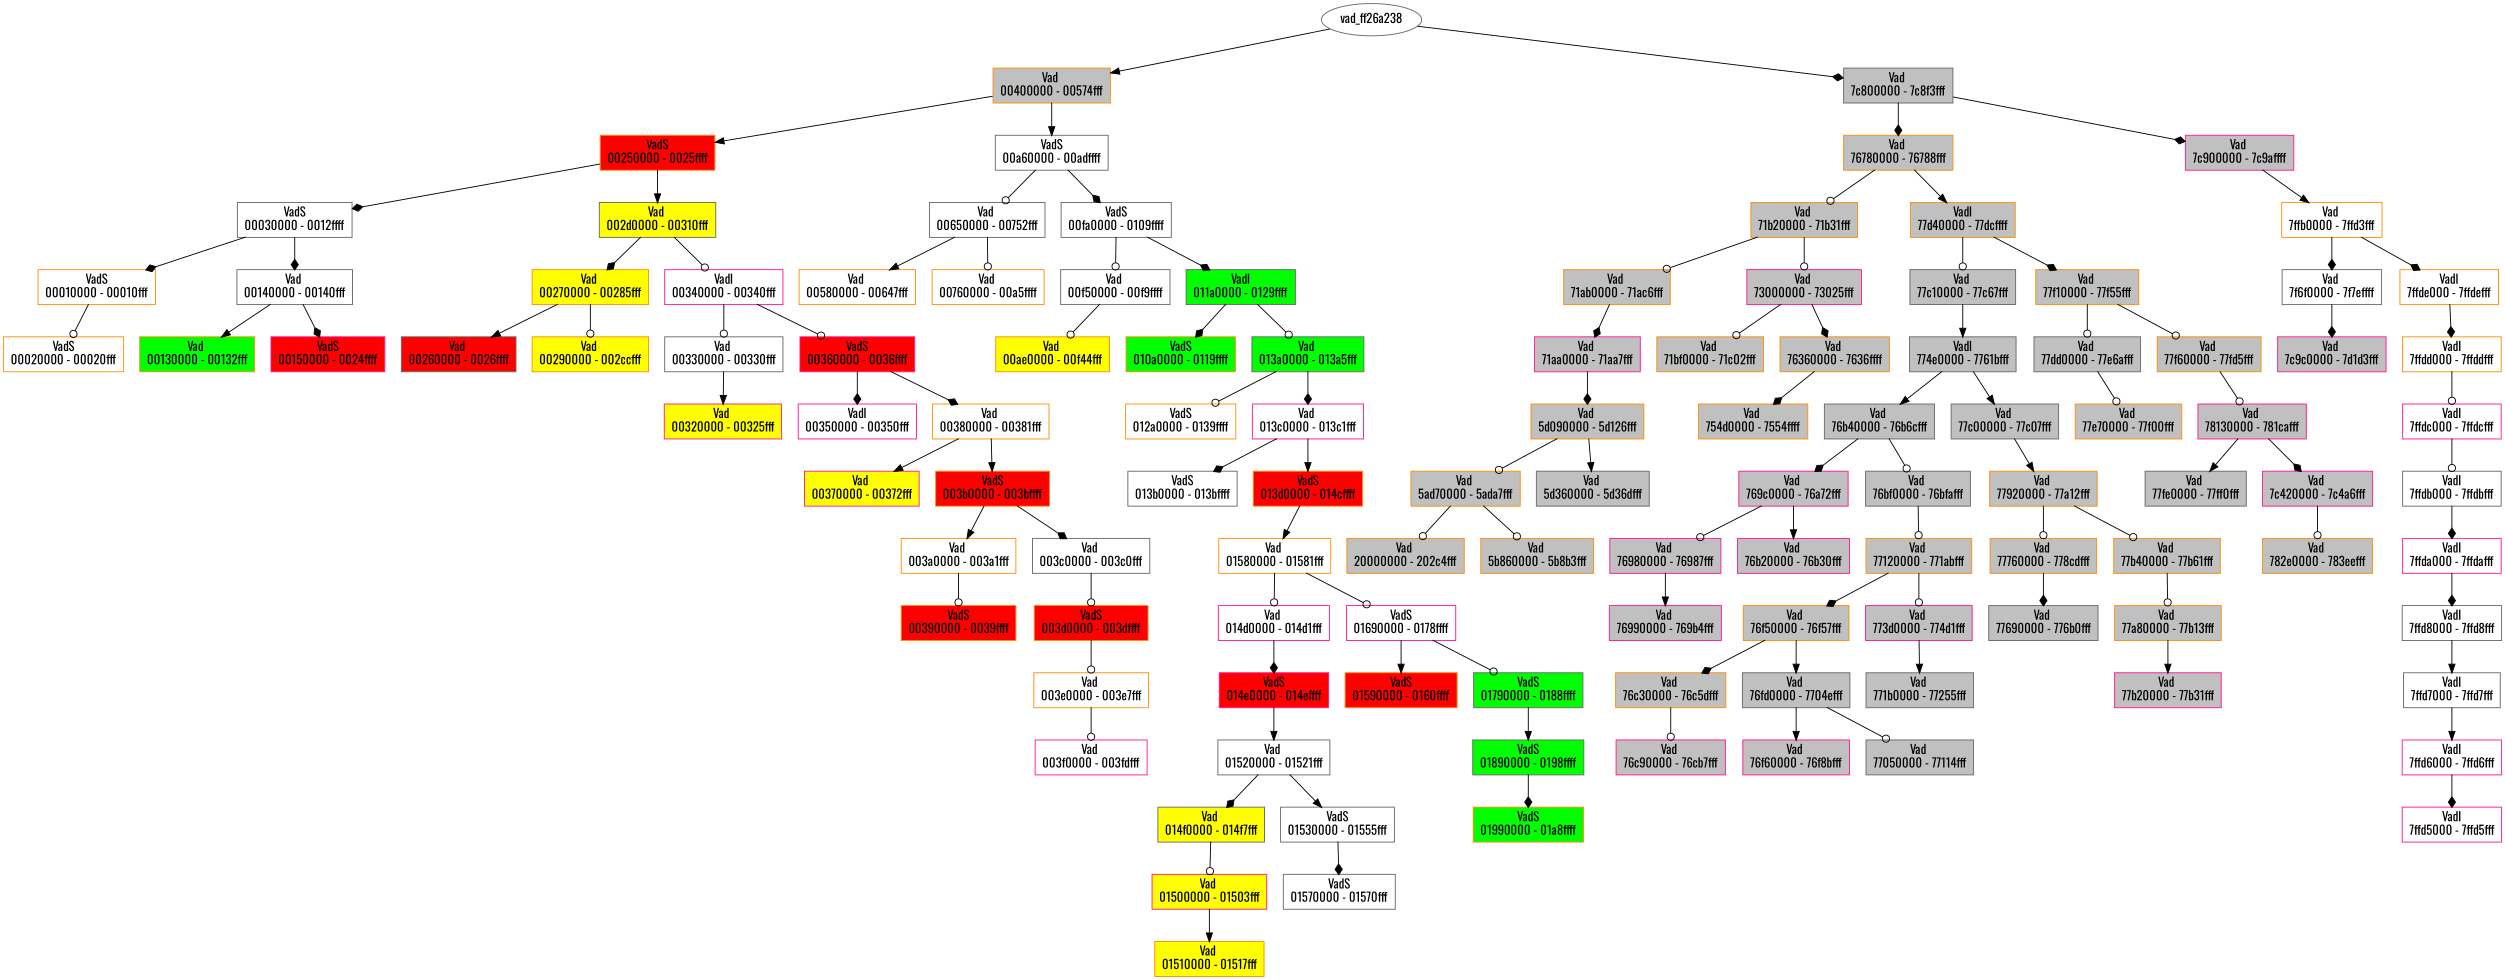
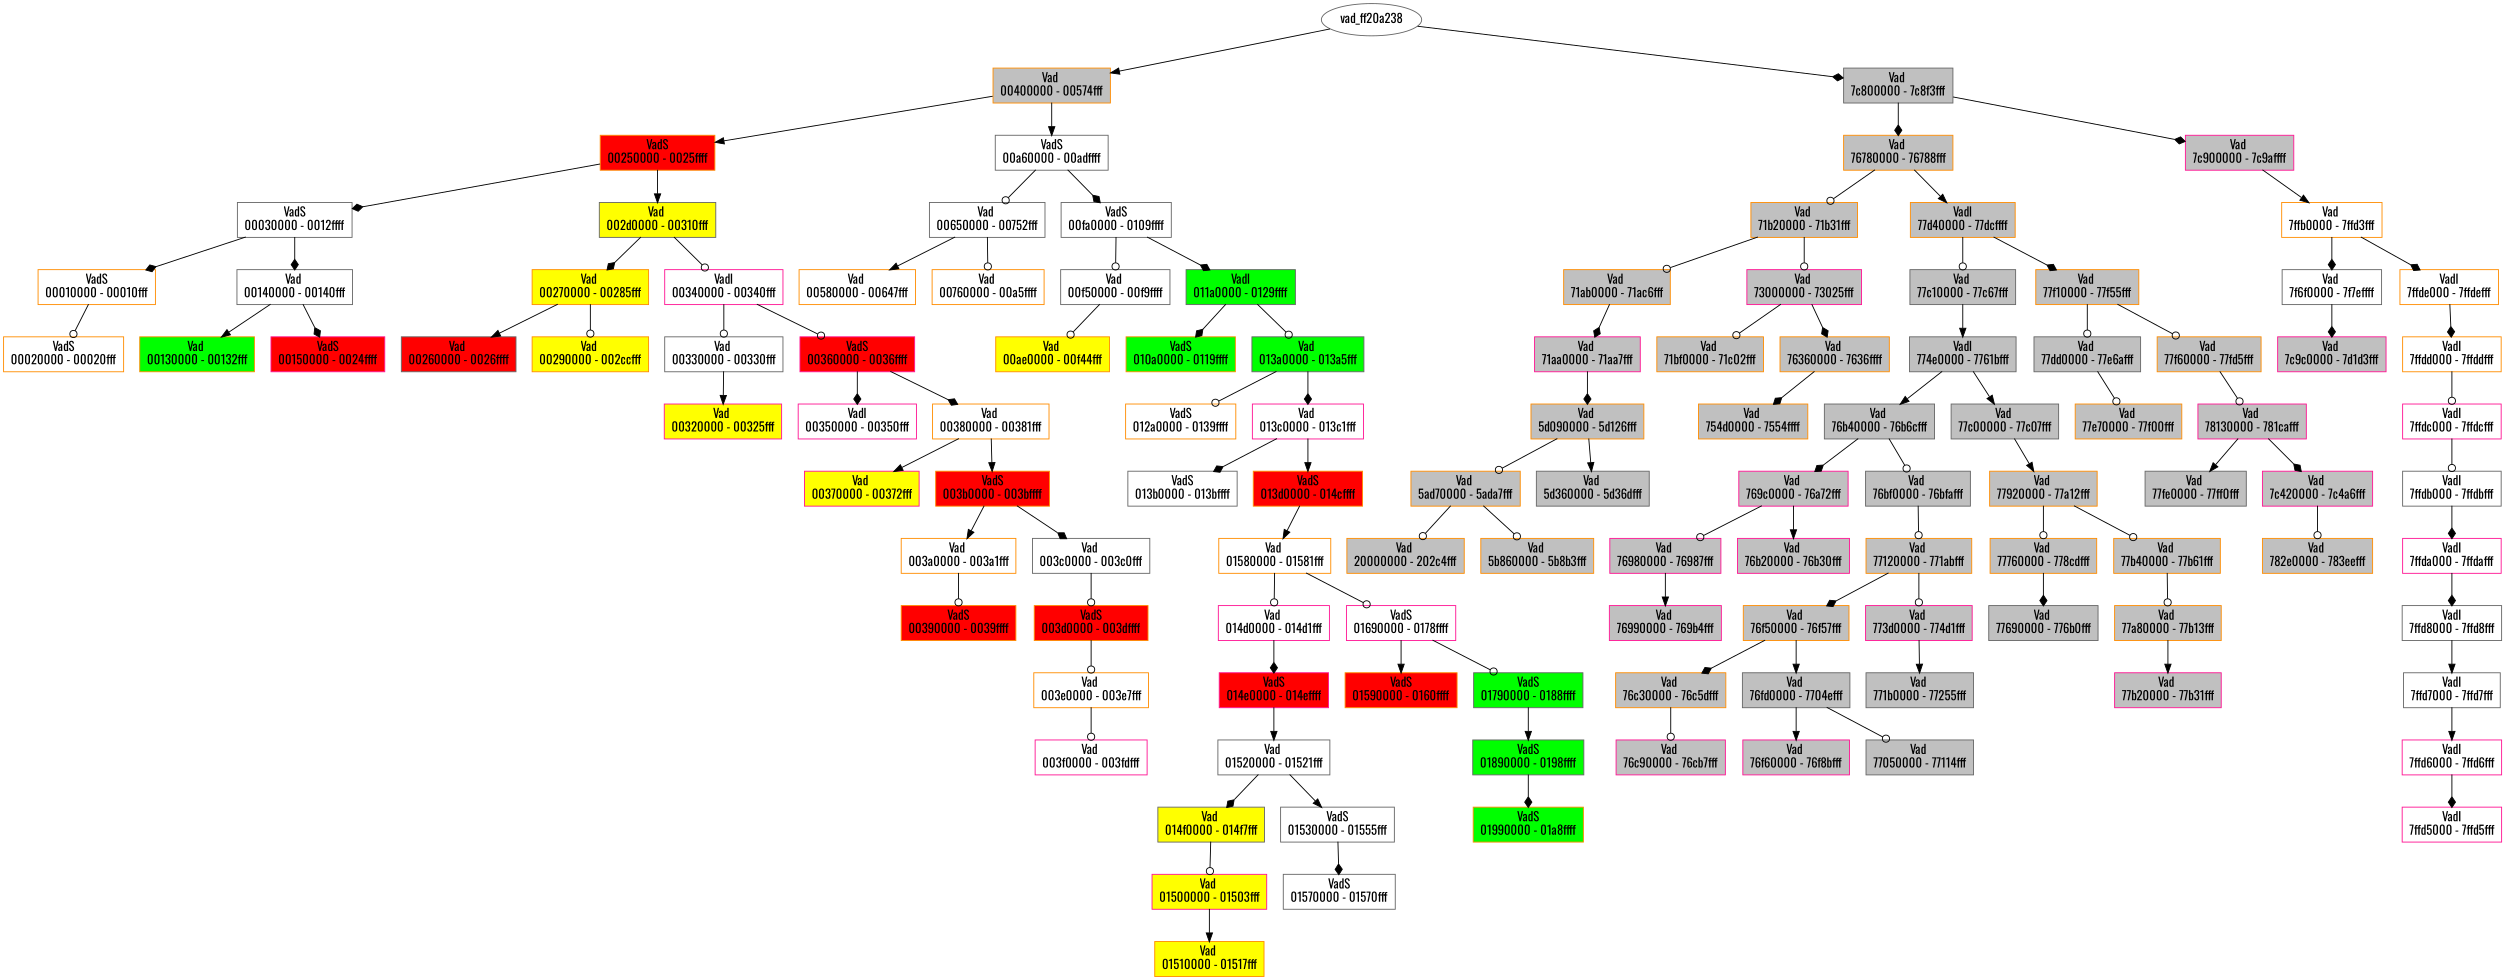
(1372, 20) -> (1372, 20)
